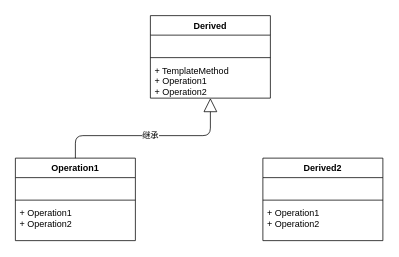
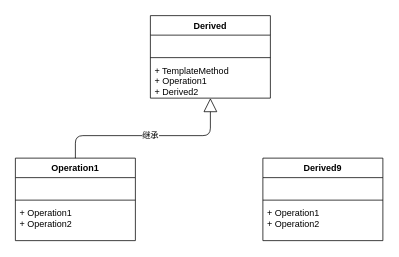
(192, 71) -> (192, 71)
(323, 168) -> (323, 168)
